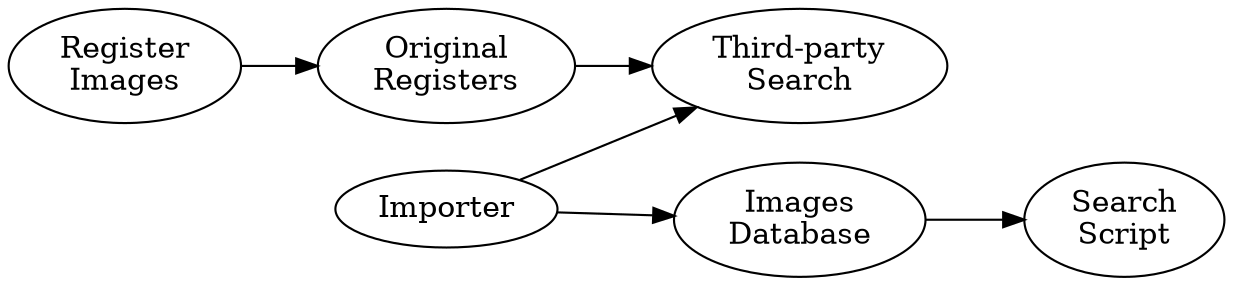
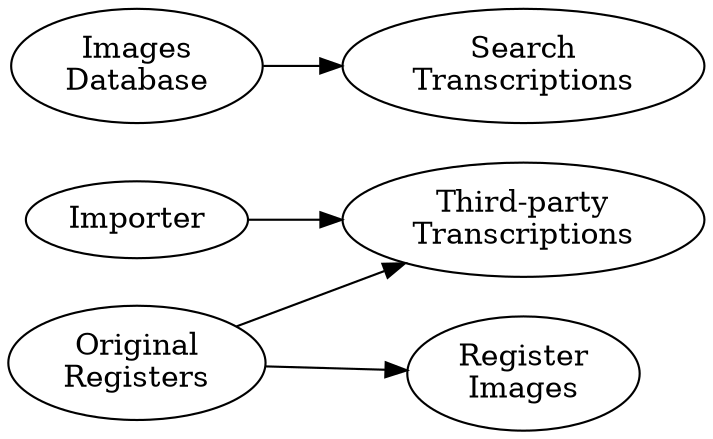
(269, 66) -> (325, 368)
(800, 66) -> (523, 220)
(605, 214) -> none
(1124, 220) -> (523, 66)
